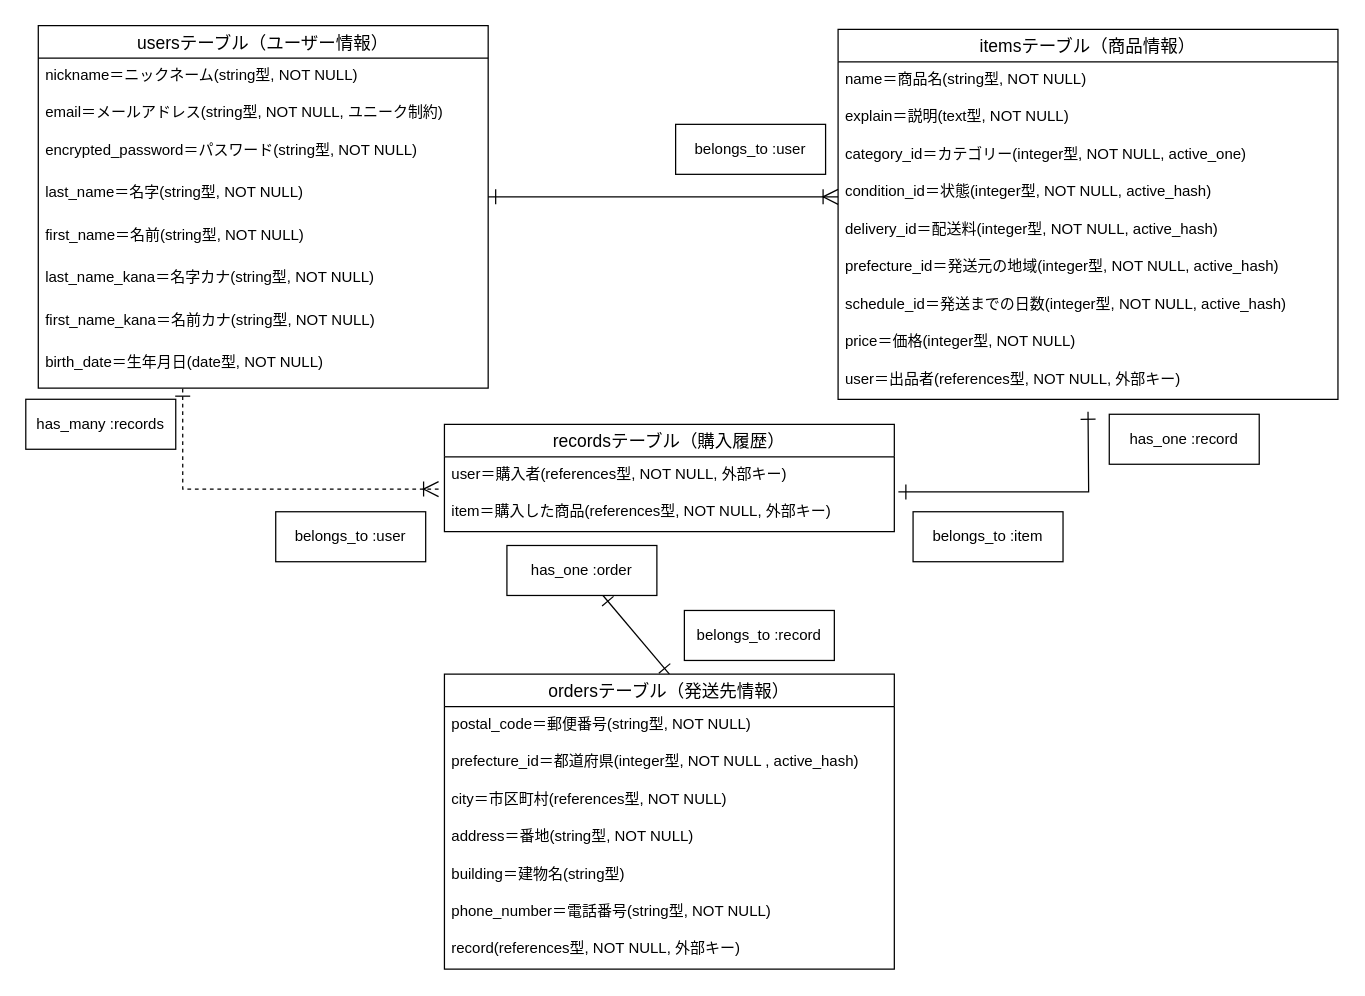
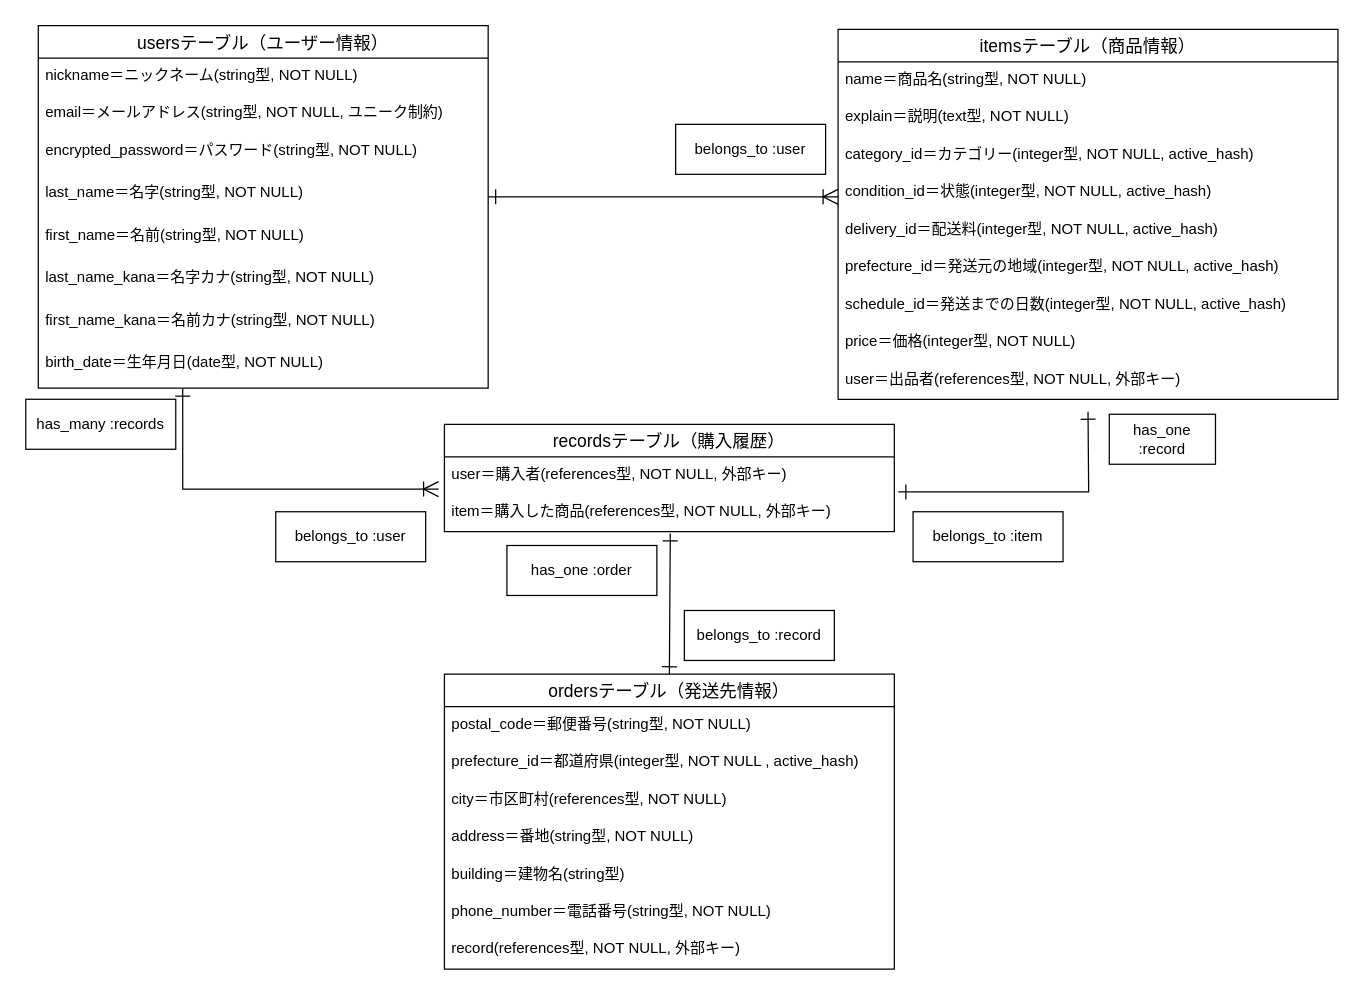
(1058, 154) -> (1062, 154)
(1184, 439) -> (1163, 439)
(260, 489) -> (260, 489)
(636, 635) -> (670, 604)
